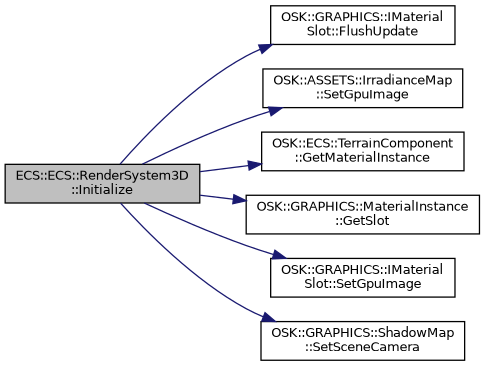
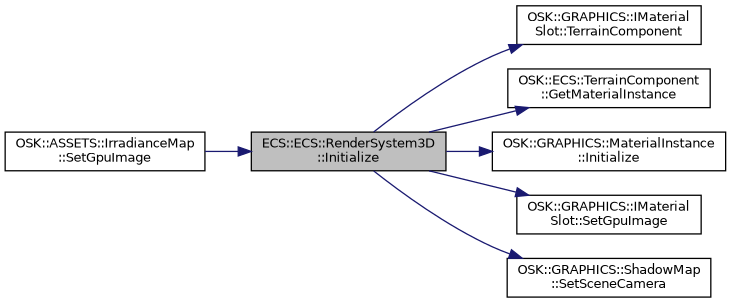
(363, 25) -> (609, 25)
(205, 135) -> (222, 151)
(363, 215) -> (609, 151)
